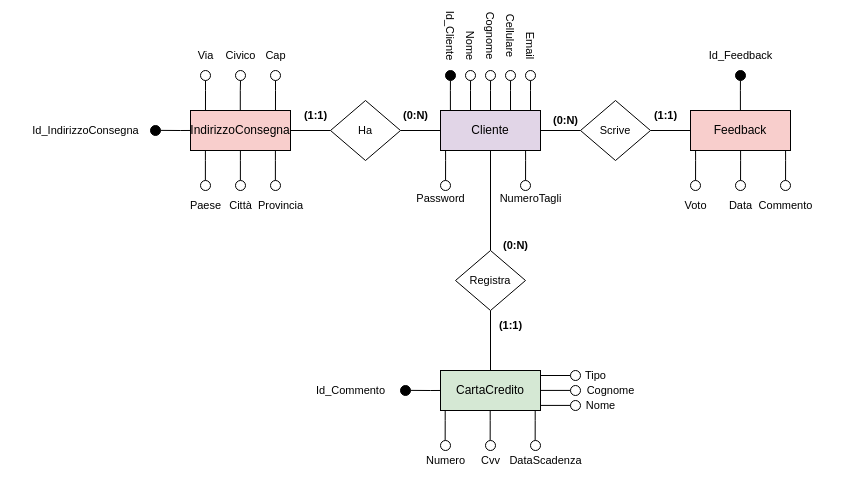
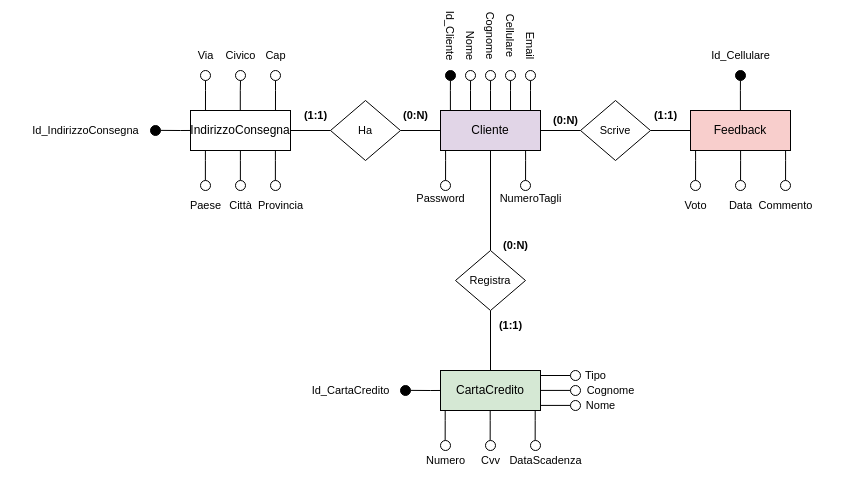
(741, 56) -> (741, 56)
(241, 131) -> (241, 131)
(351, 391) -> (351, 391)
